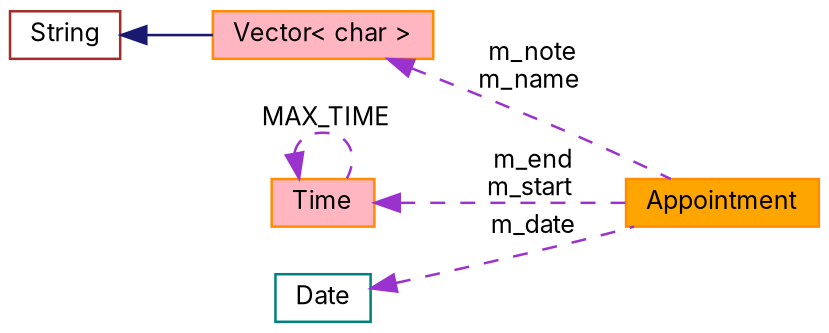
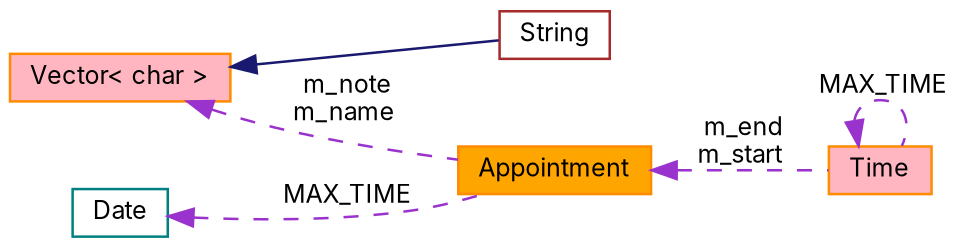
(180, 35) -> (378, 52)
(513, 203) -> (753, 170)
(530, 227) -> (344, 197)
